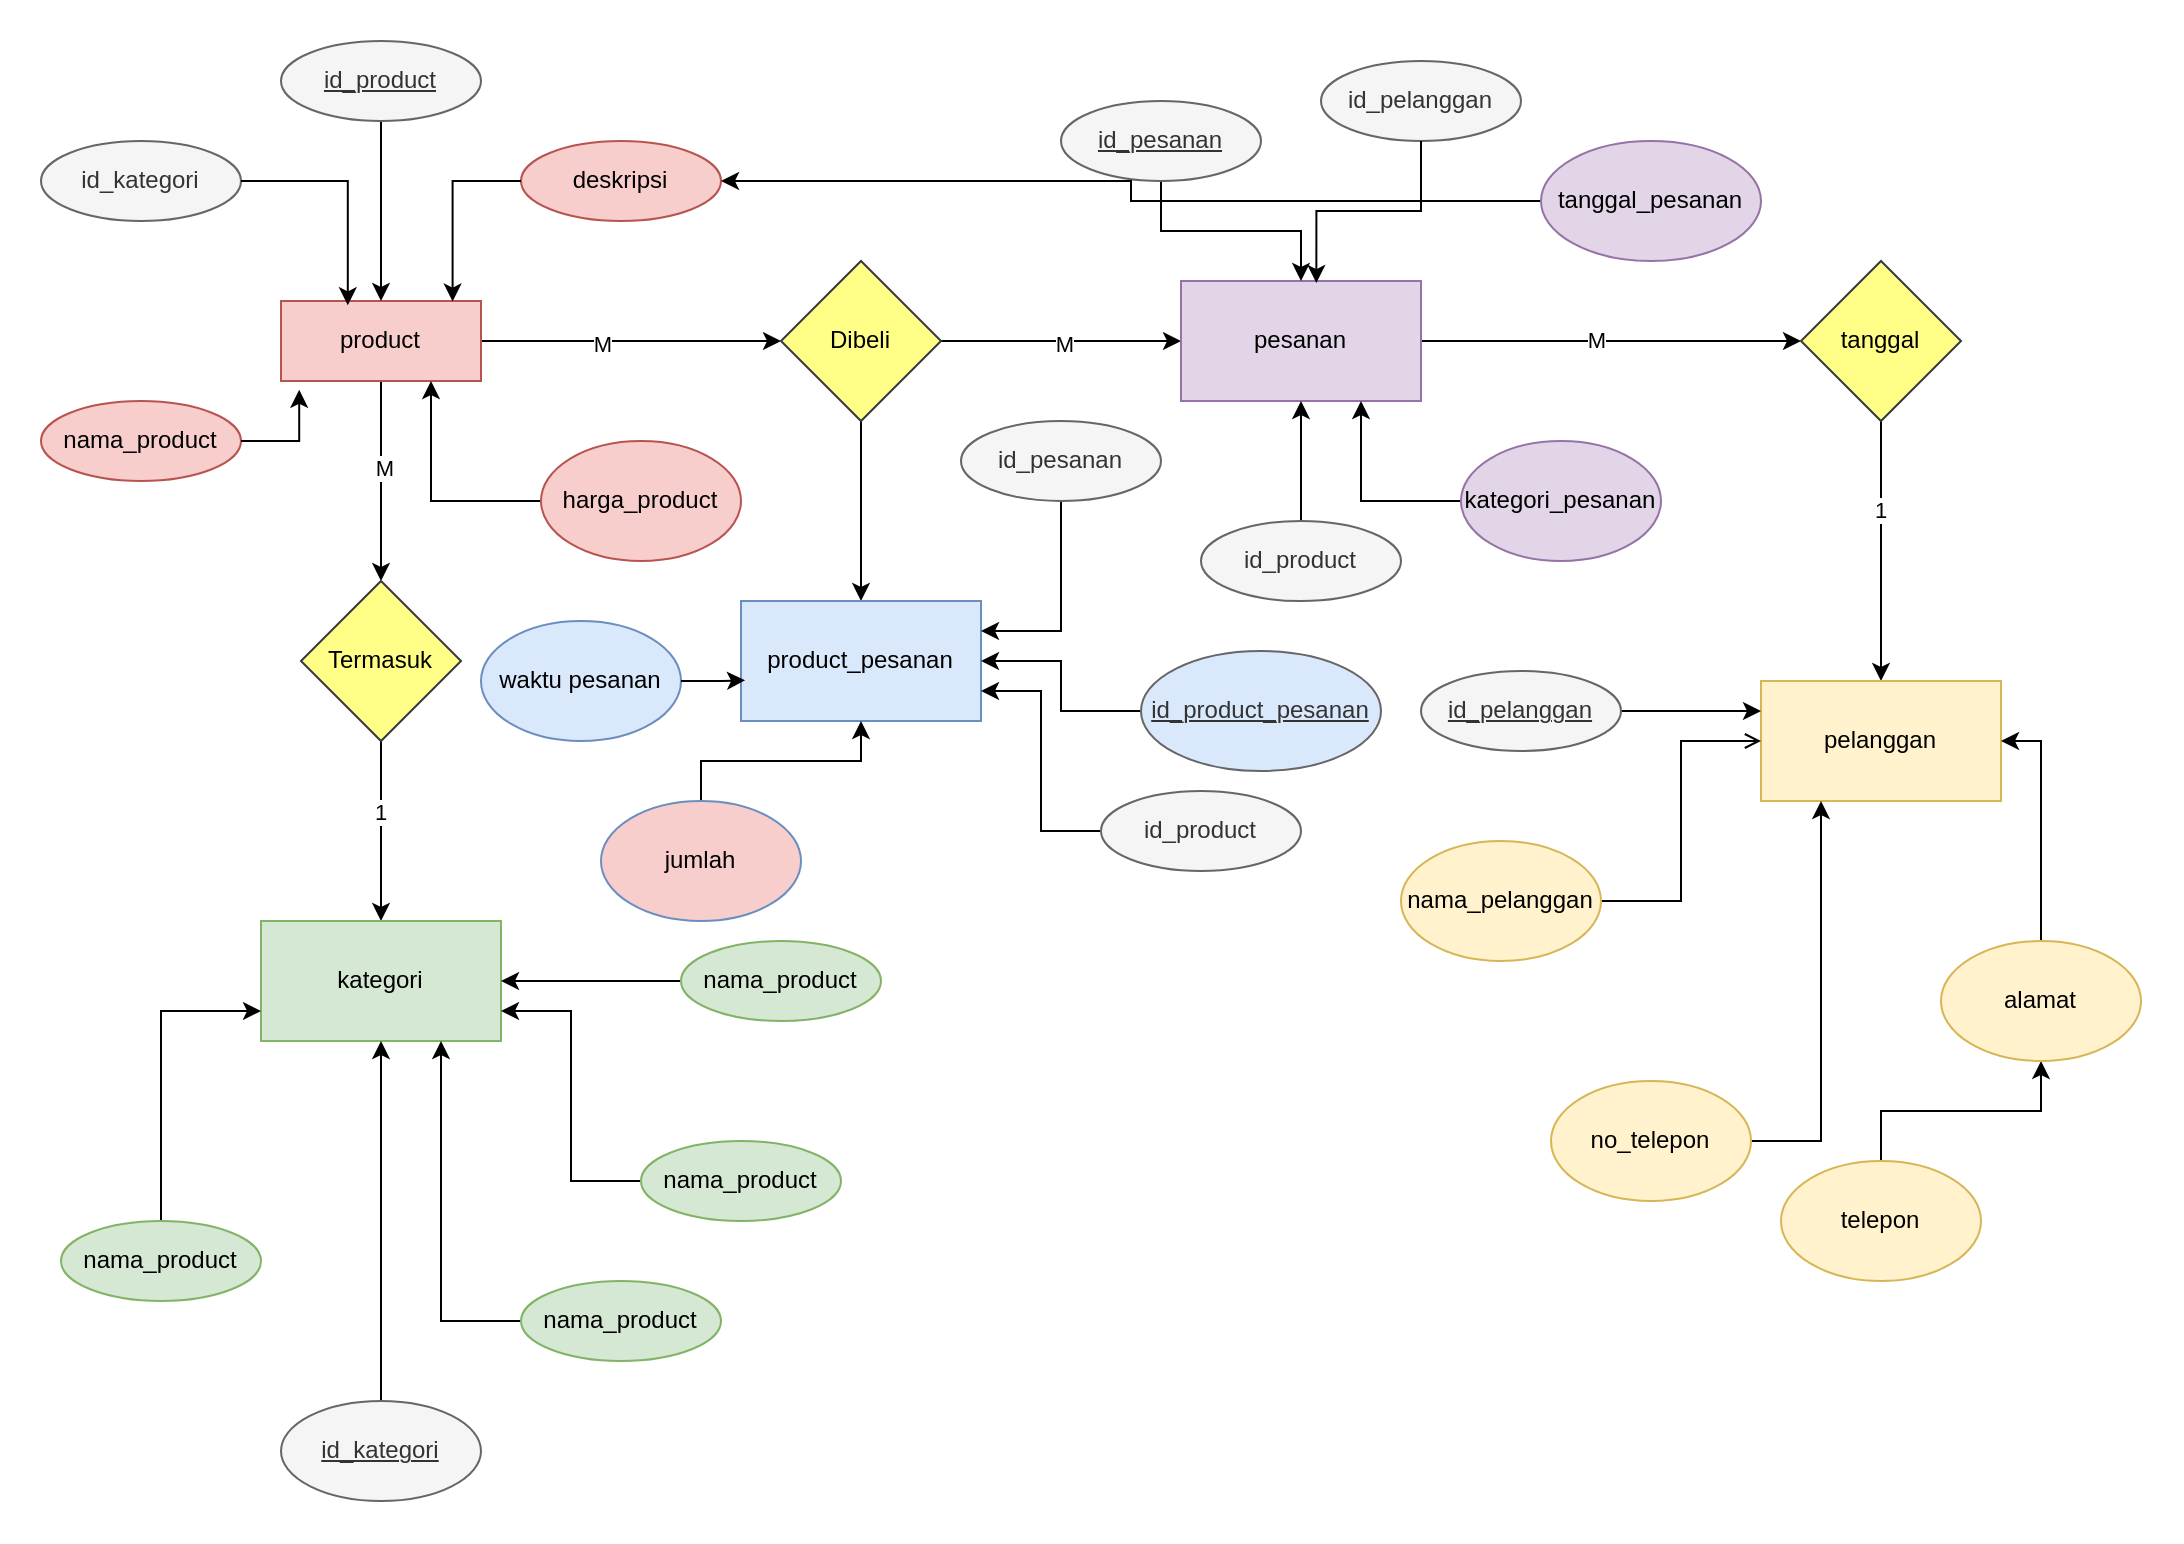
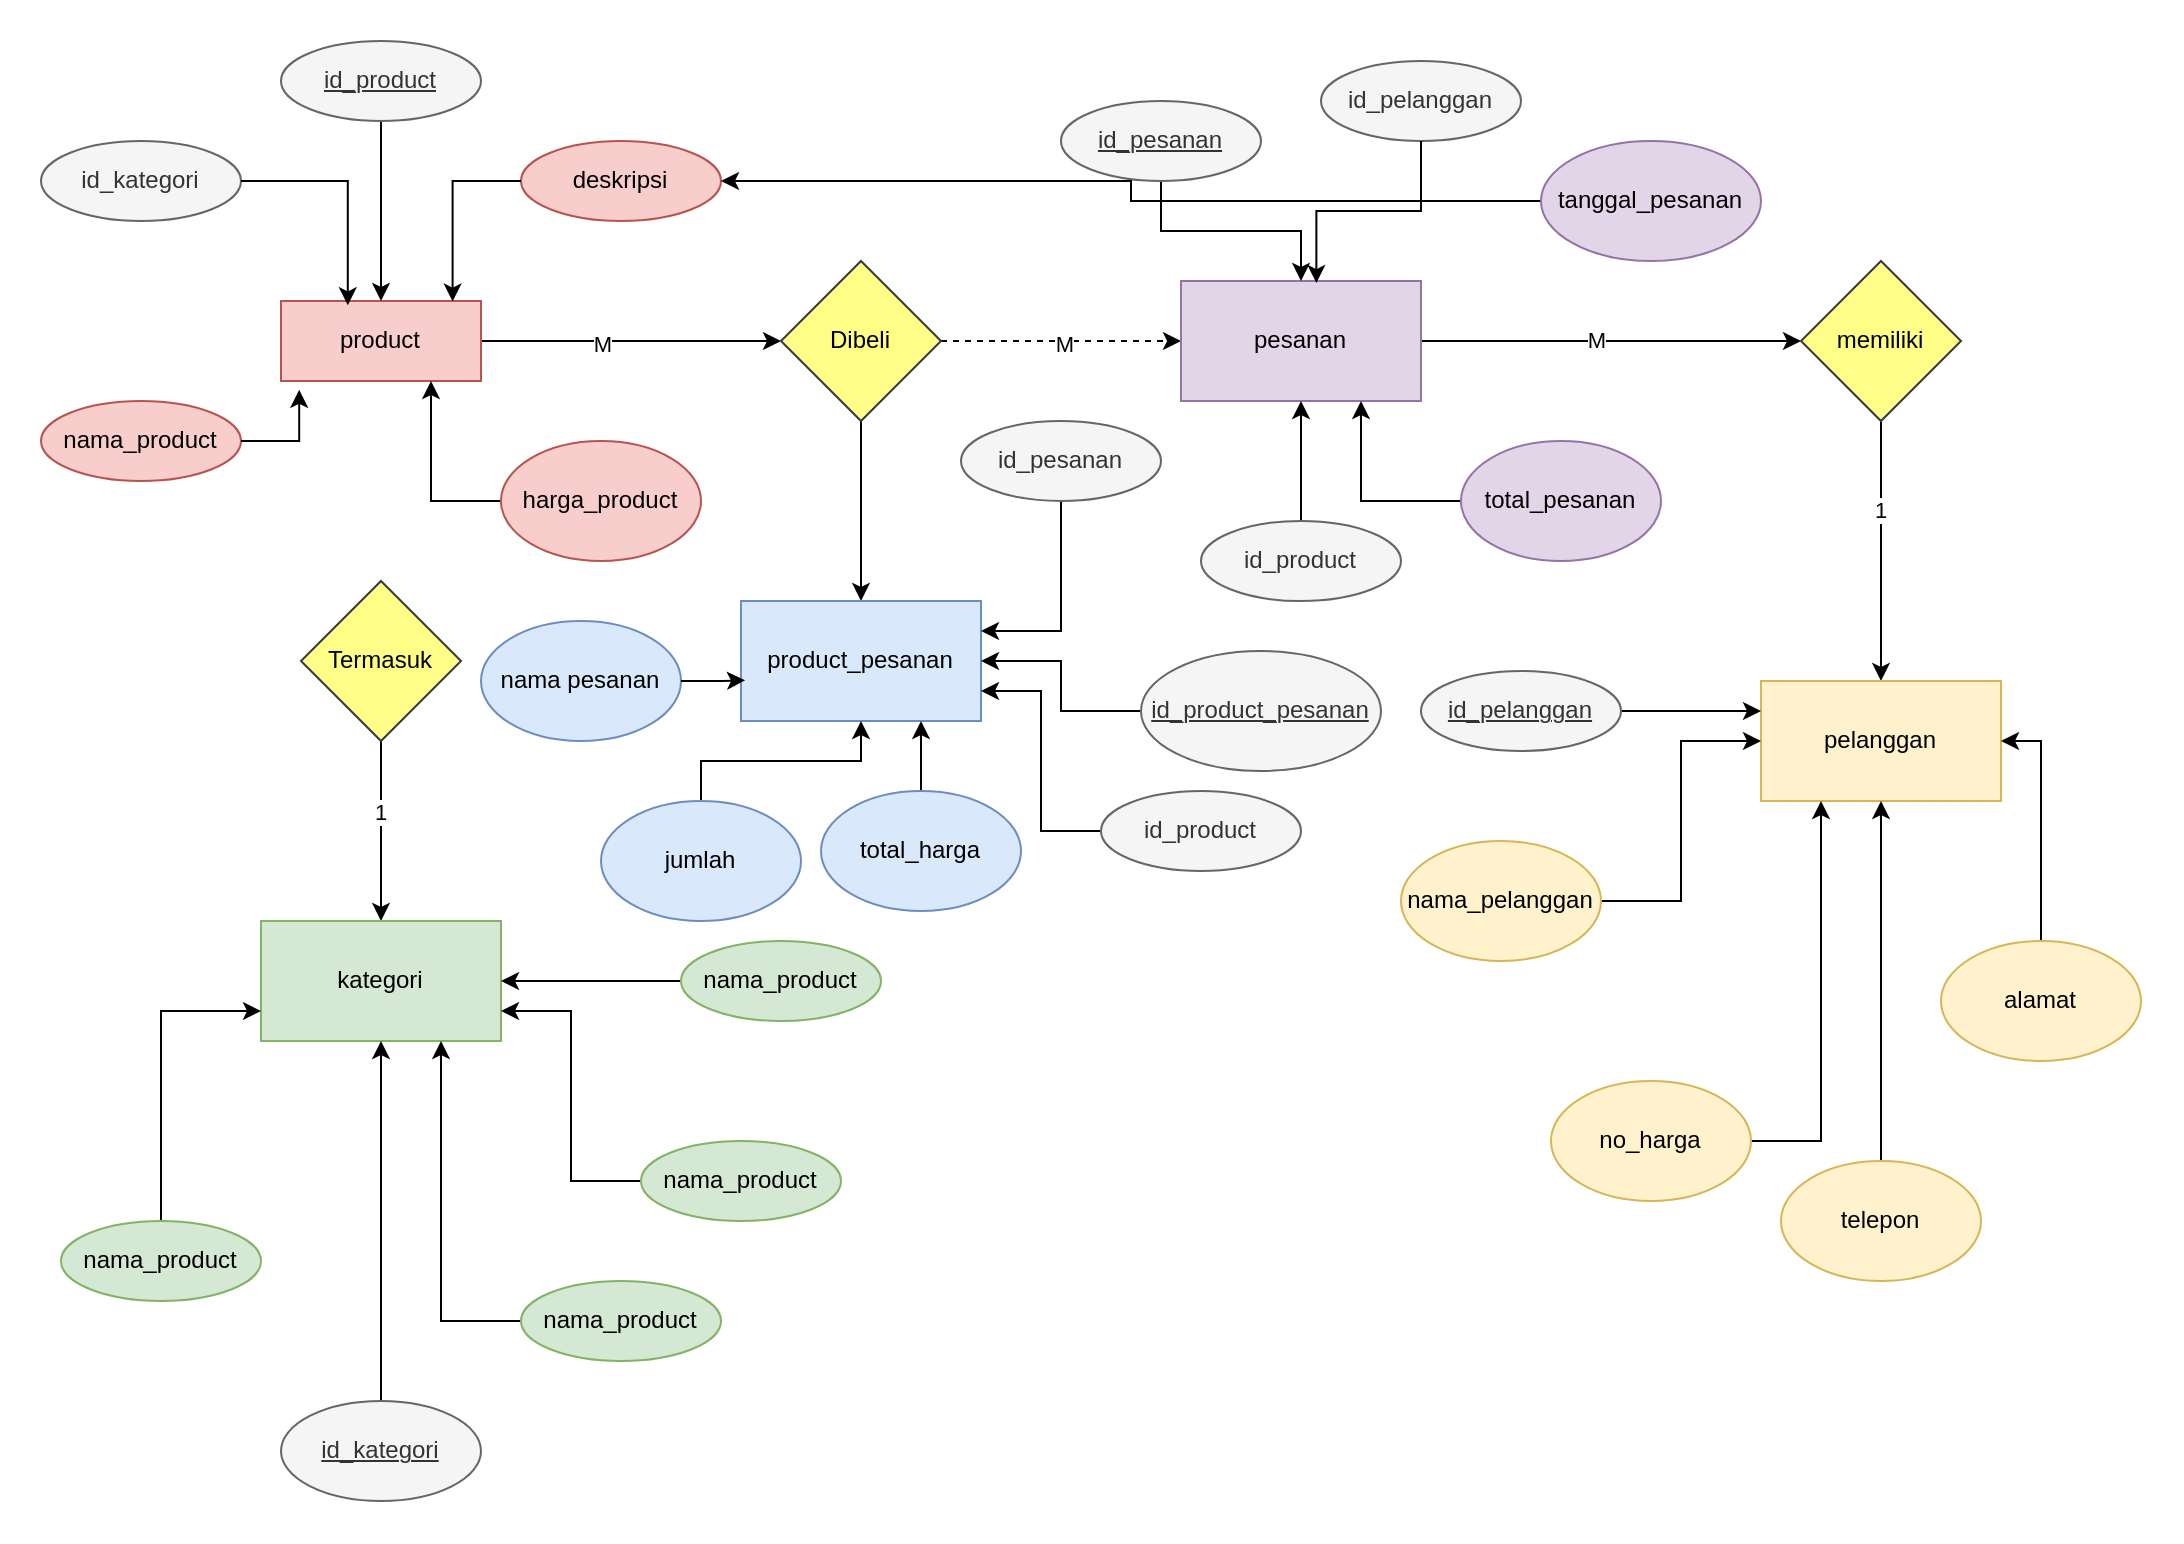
(1001, 341) -> (1001, 341)
(1881, 341) -> (1881, 341)
(381, 474) -> none
(641, 501) -> (601, 501)
(1561, 501) -> (1561, 501)
(581, 681) -> (581, 681)
(1261, 711) -> (1261, 711)
(1748, 741) -> (1746, 741)
none -> (921, 753)
none -> (921, 851)
(701, 861) -> (701, 861)
(1978, 1111) -> (1881, 964)
(1651, 1141) -> (1651, 1141)
